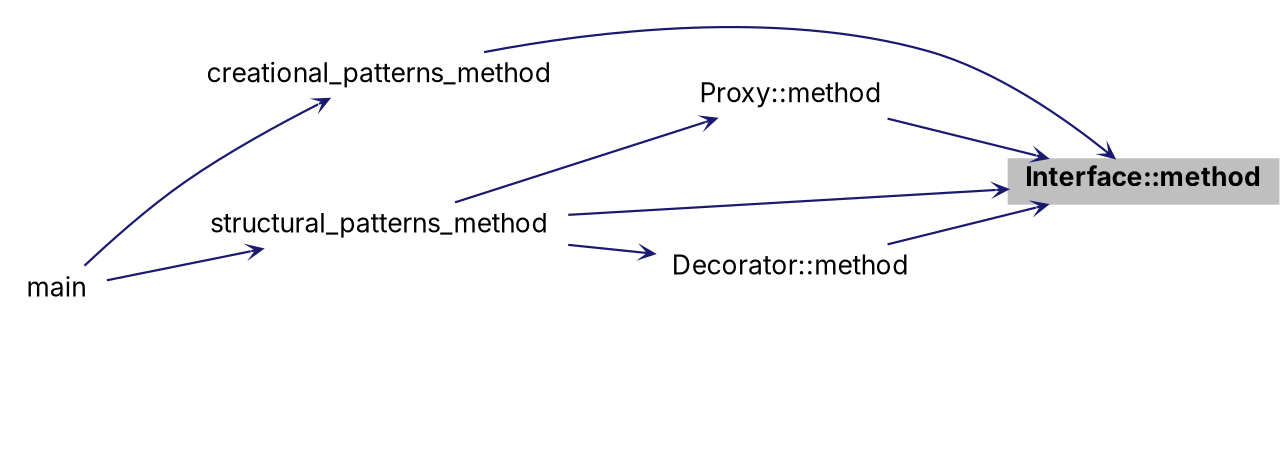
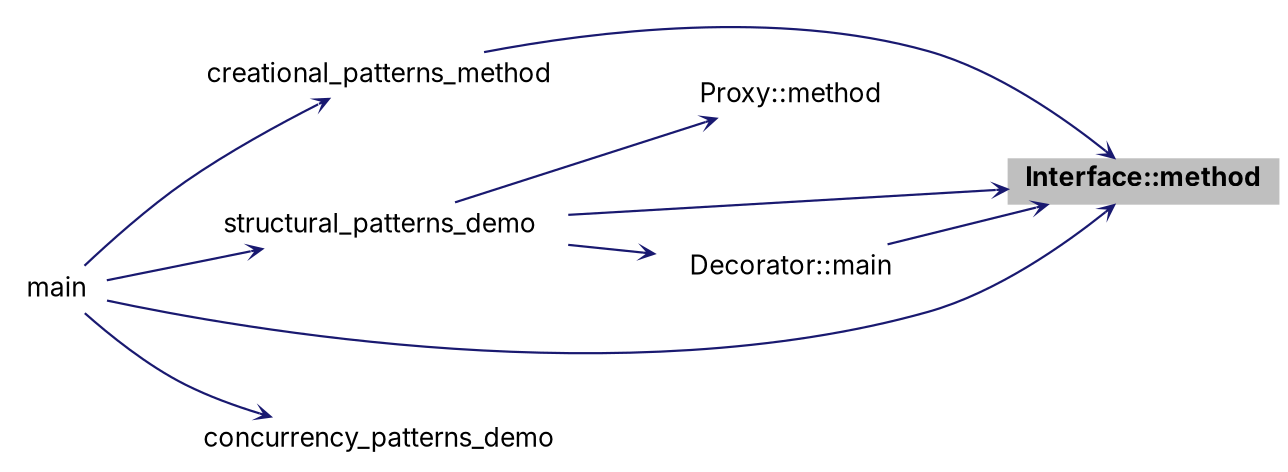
(962, 137) -> (620, 352)
(380, 226) -> (380, 226)
(791, 268) -> (791, 268)
none -> (380, 440)
